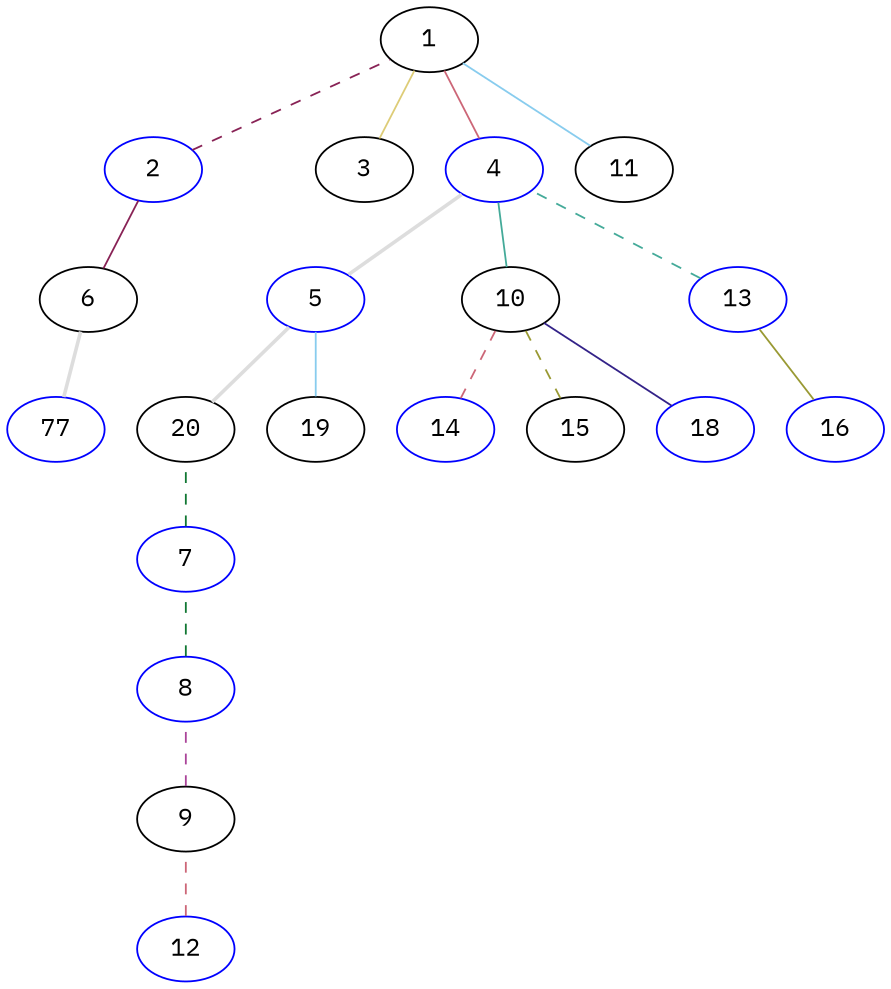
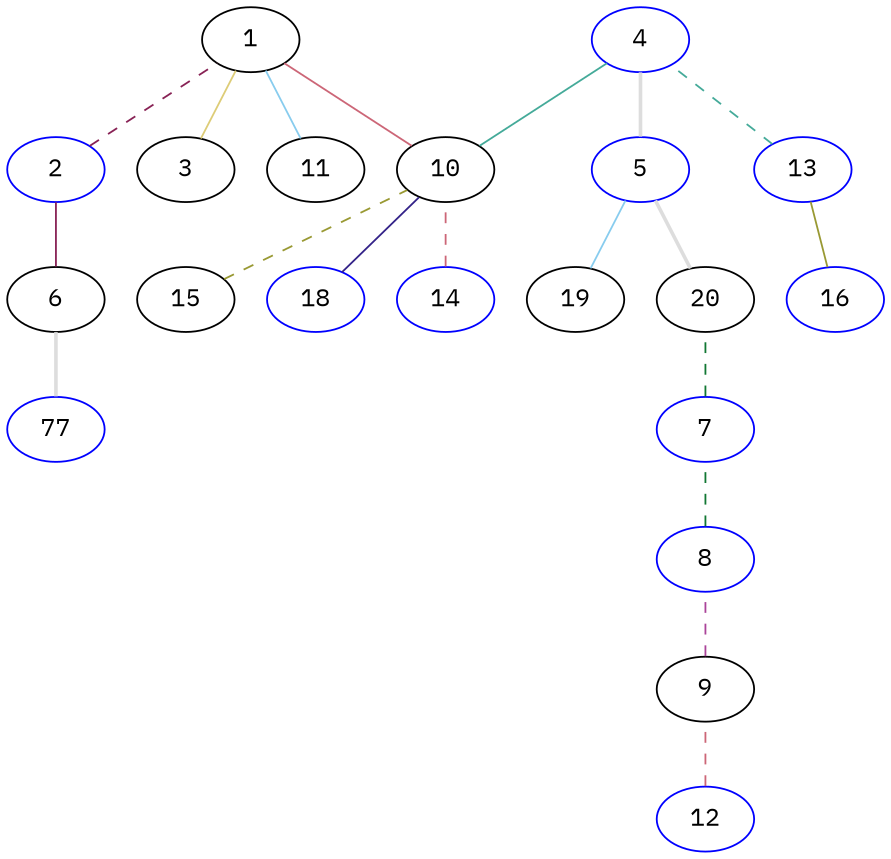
(462, 105) -> (348, 105)
